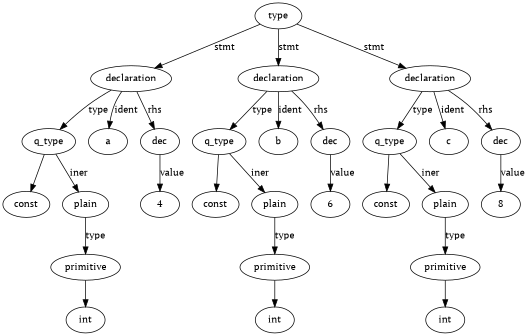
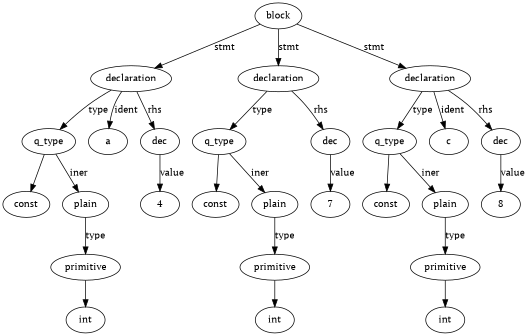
(278, 16) -> (278, 16)
(278, 142) -> none
(330, 204) -> (330, 204)
